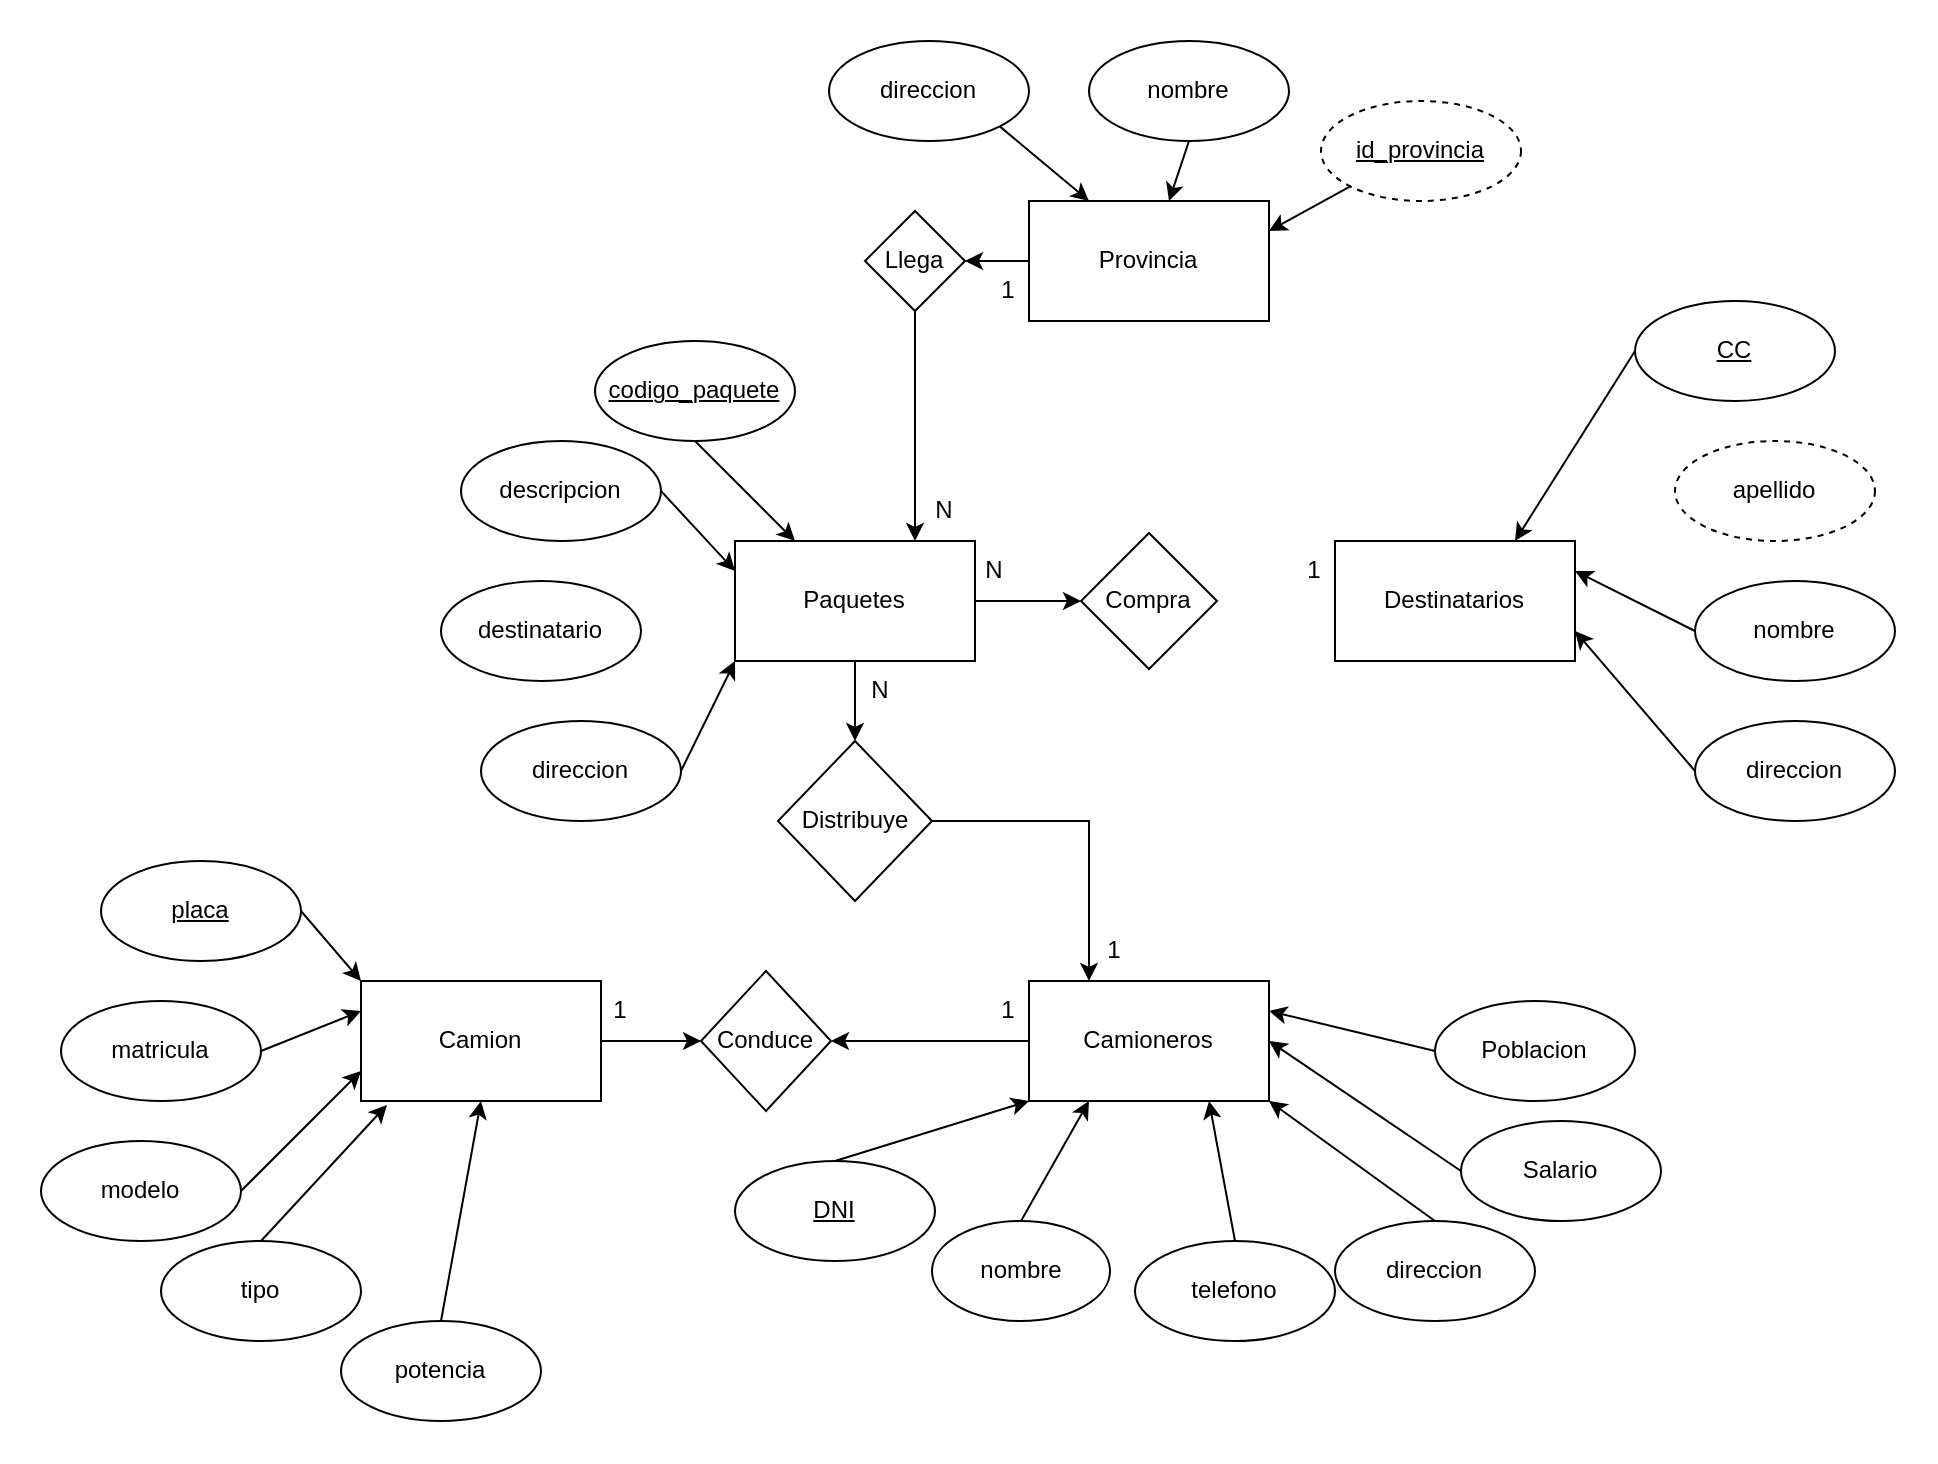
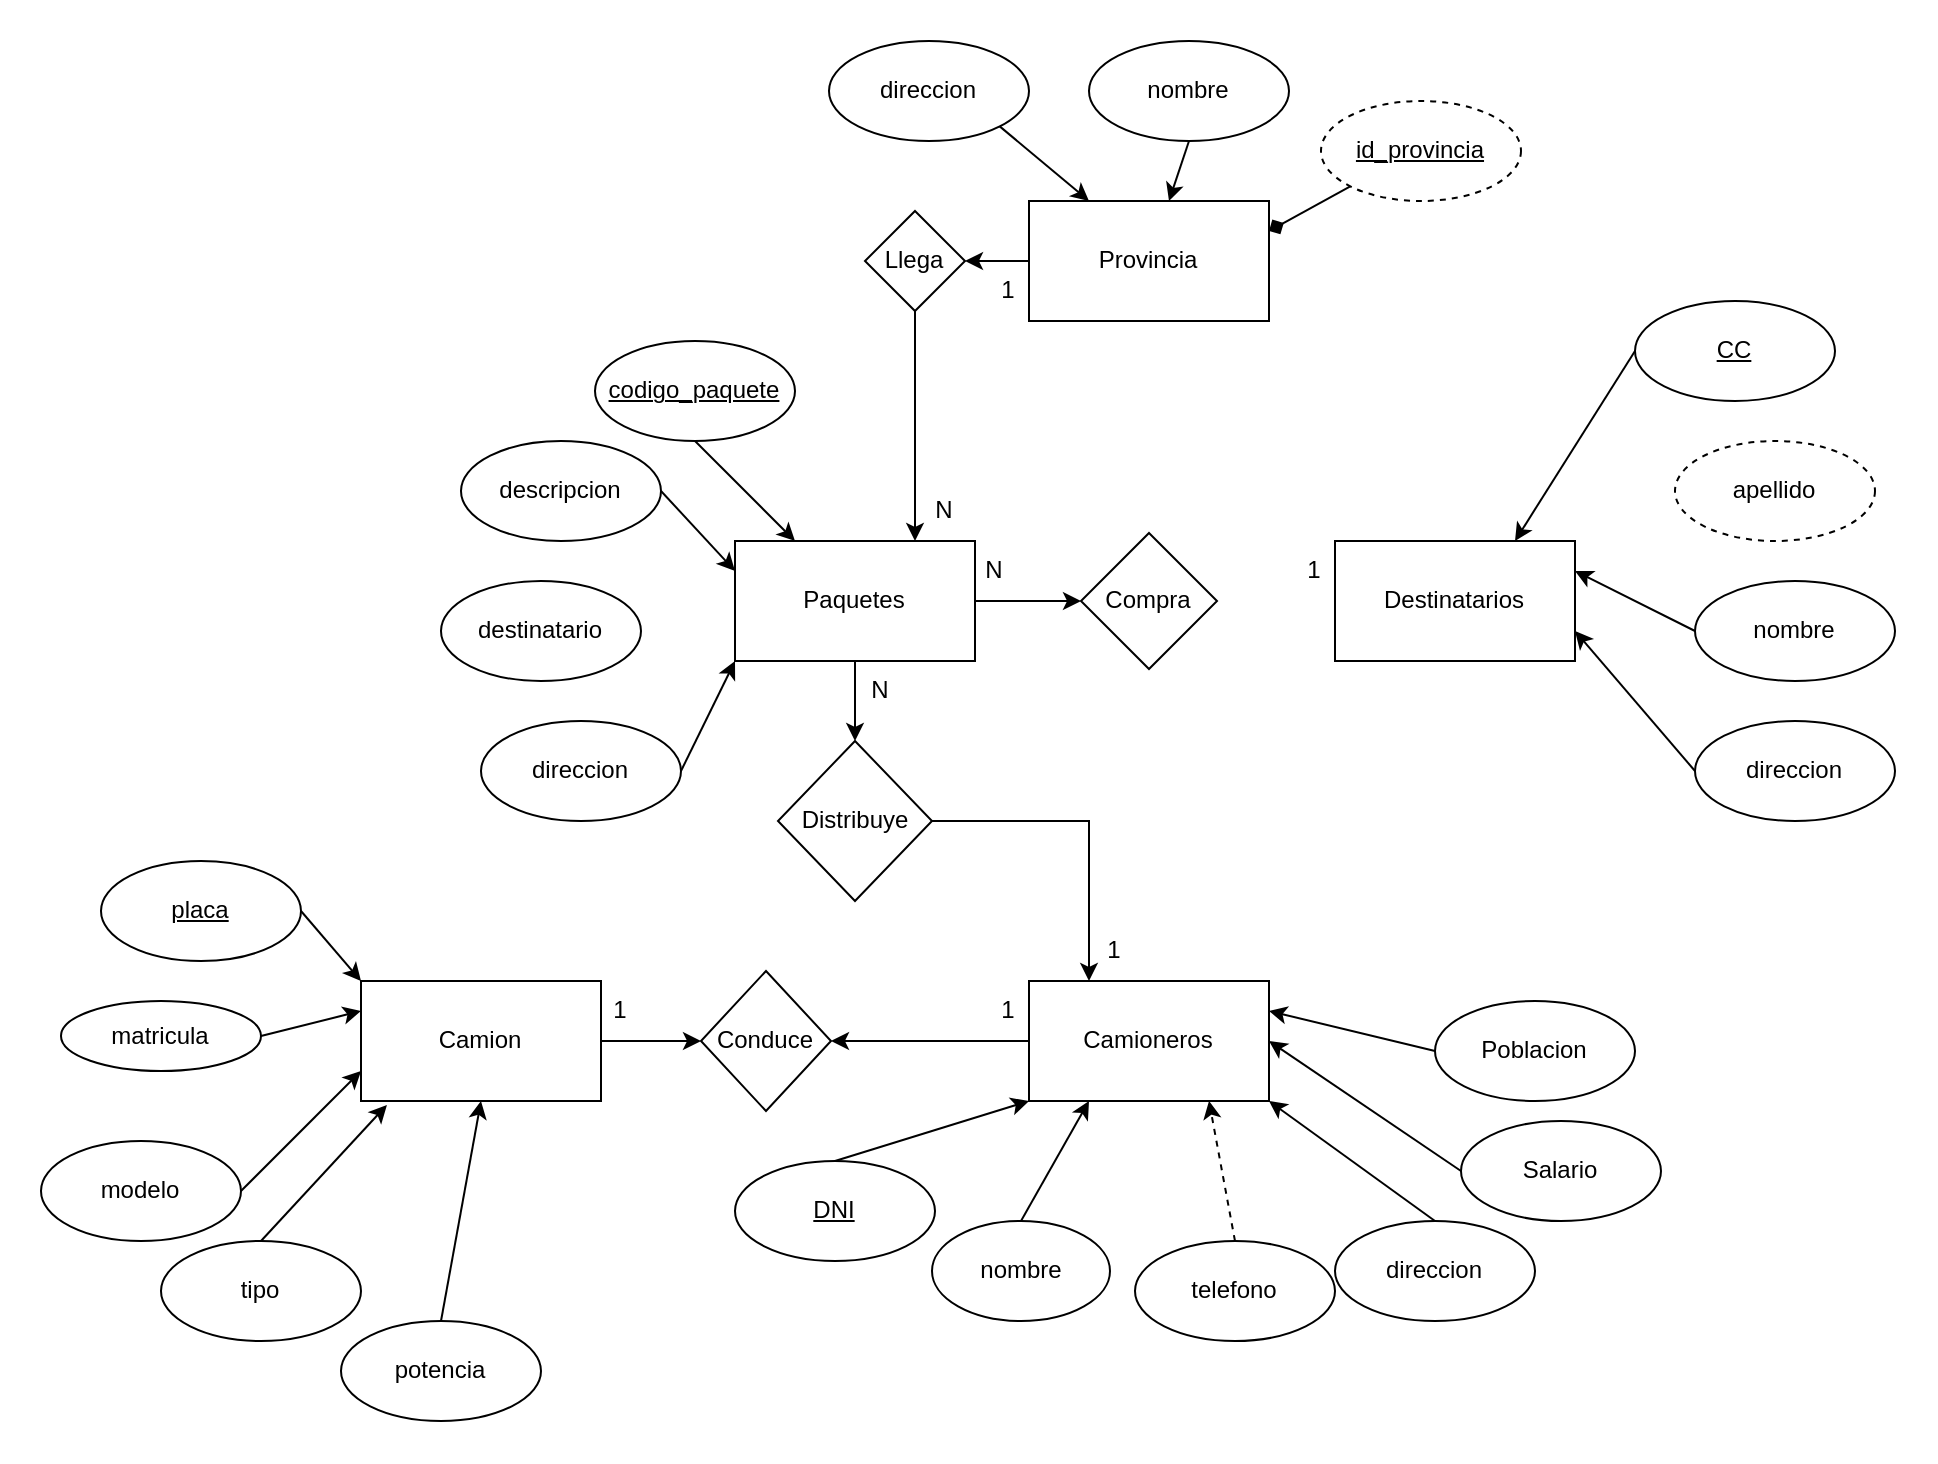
(1282, 224) -> (1283, 223)
(161, 1051) -> (161, 1036)
(1223, 1175) -> (1223, 1175)
